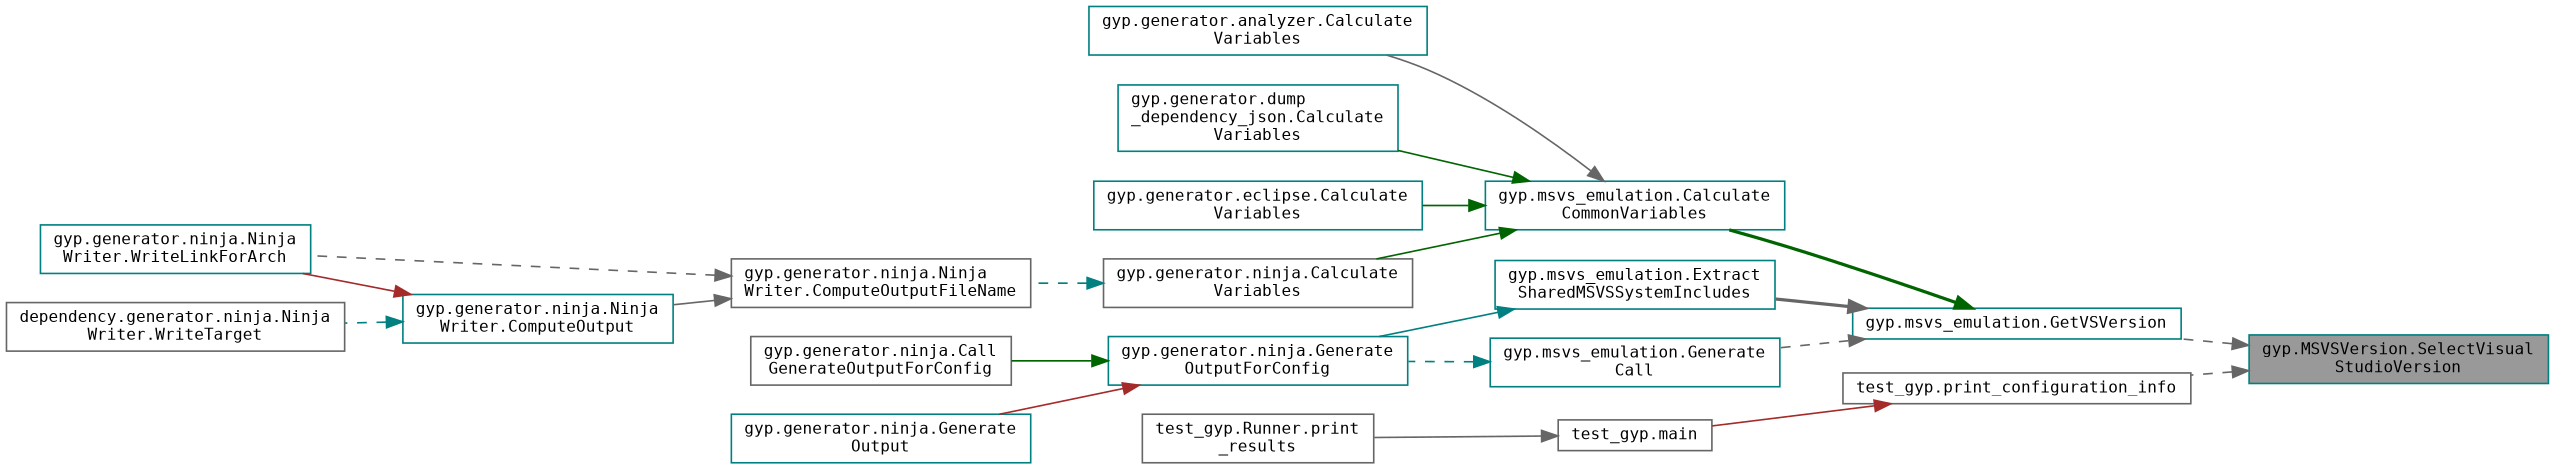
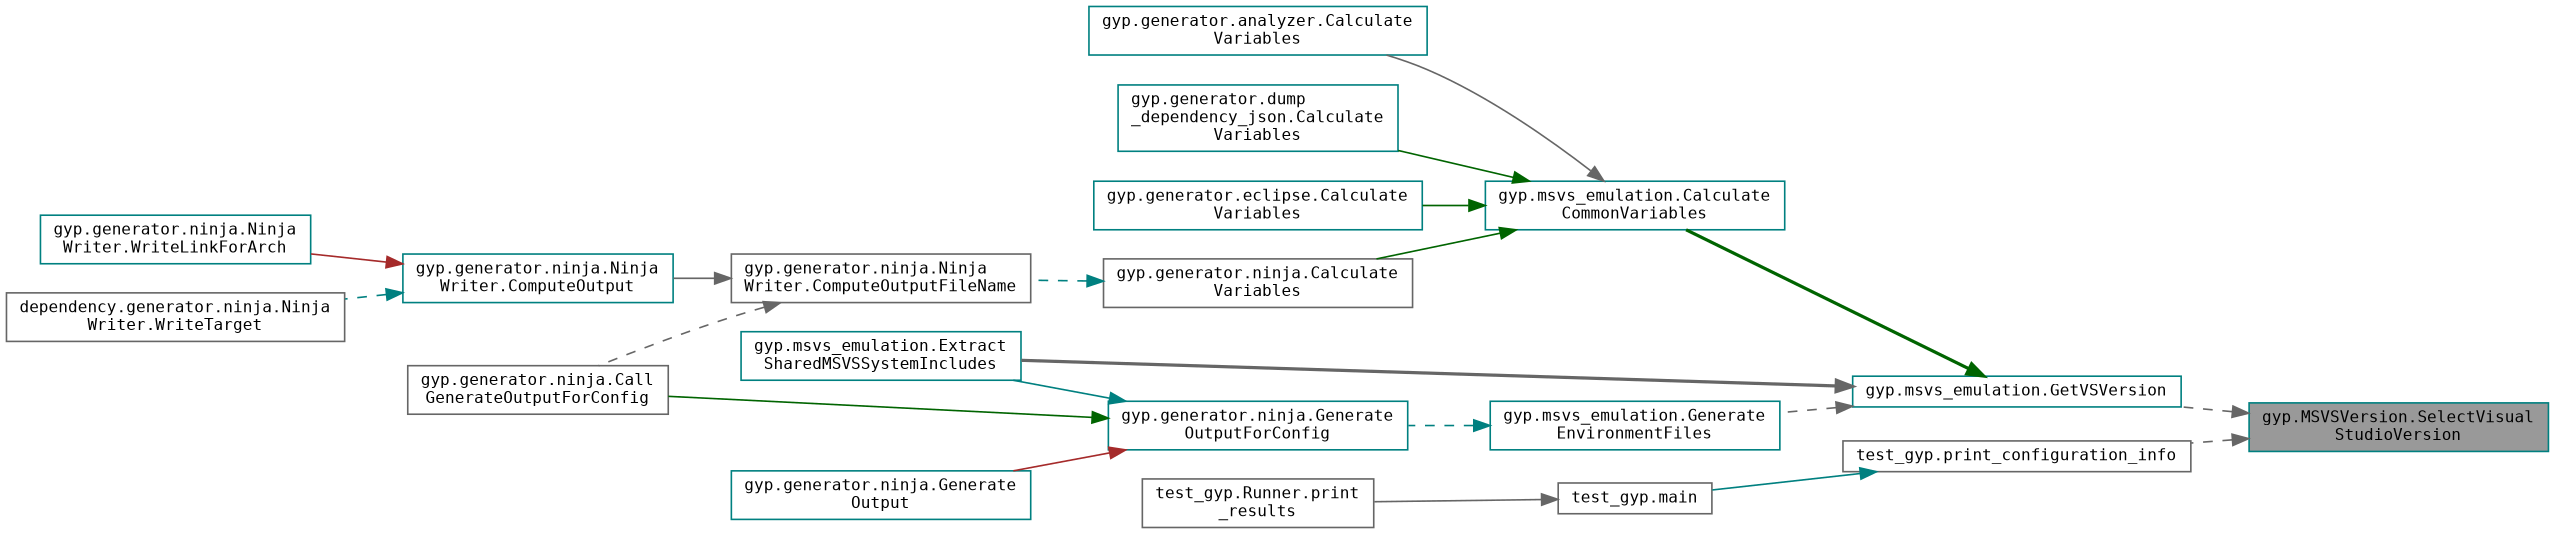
(513, 265) -> (681, 334)
(1439, 324) -> (1062, 389)
(1635, 362) -> (1635, 426)
(1793, 416) -> (1786, 482)
